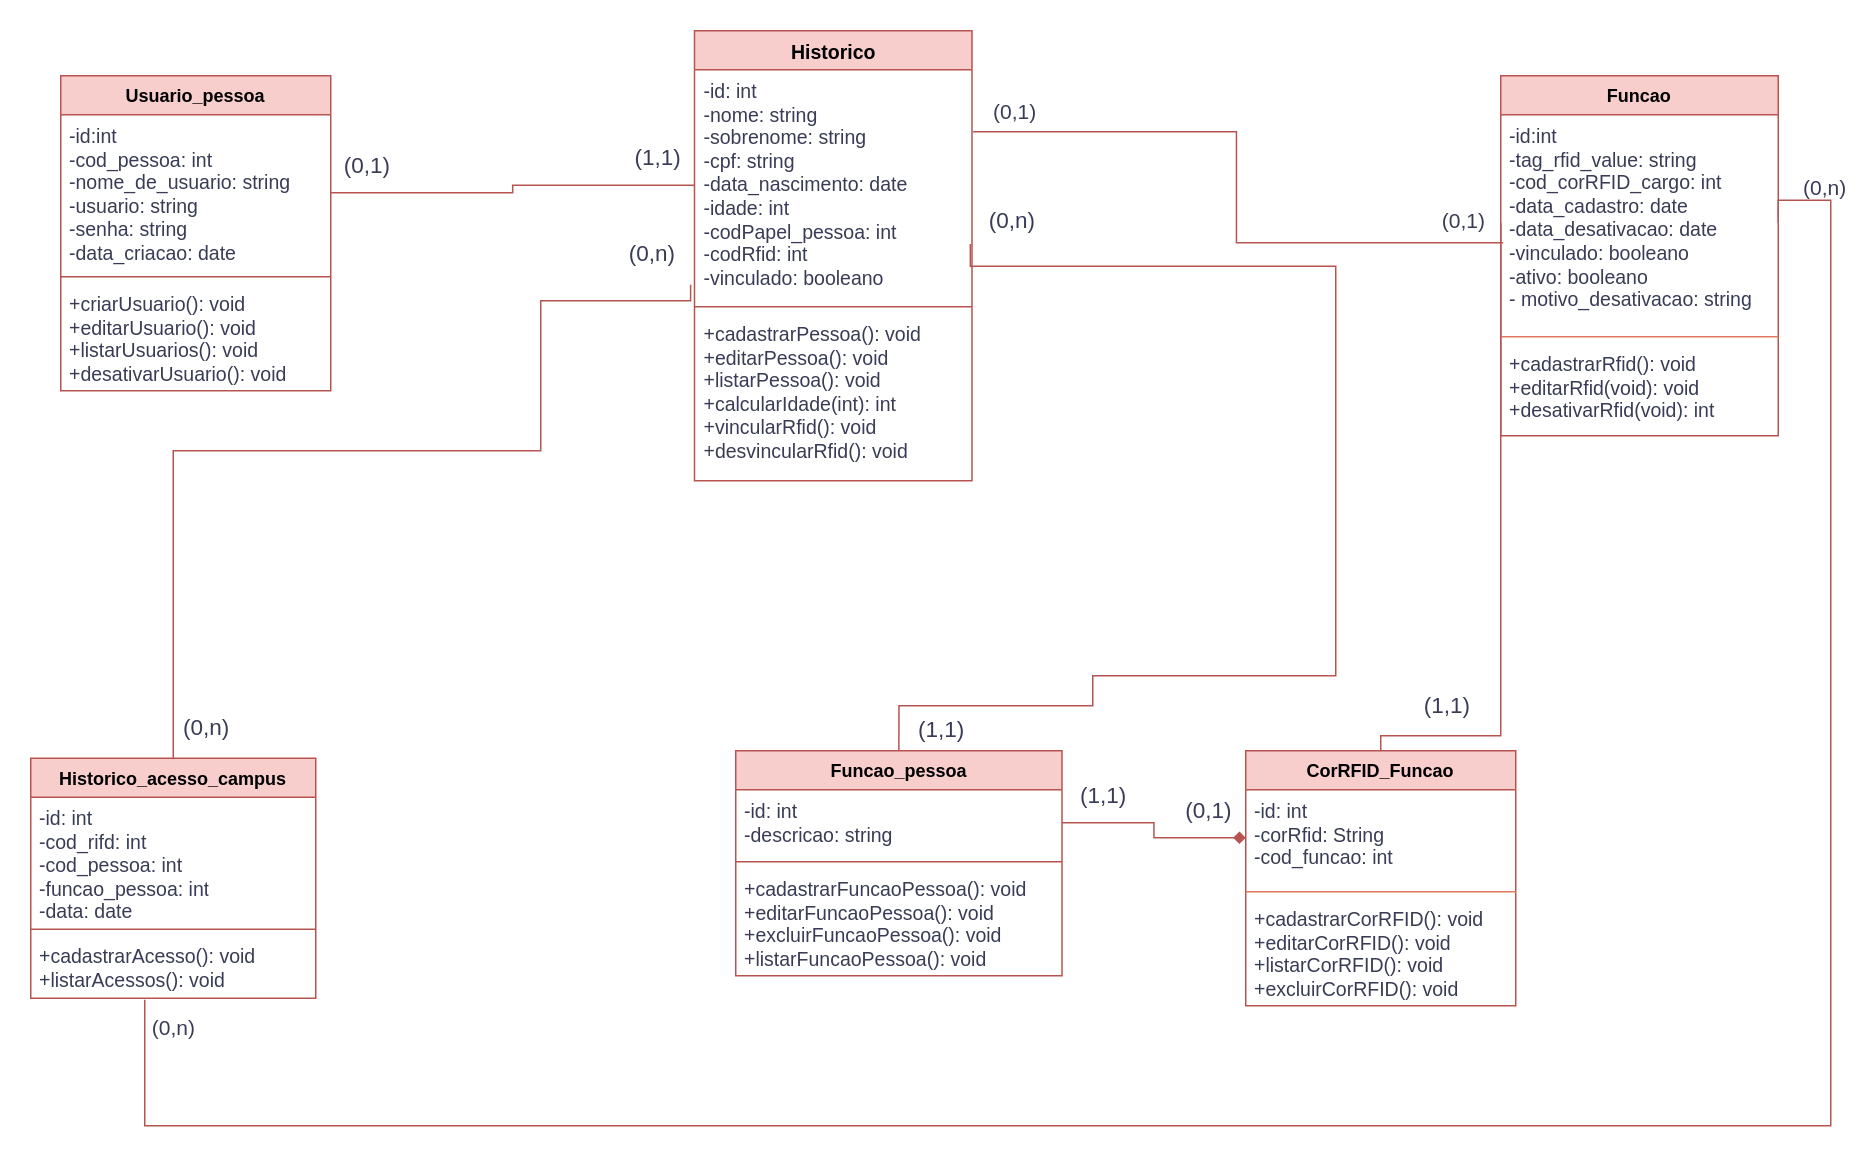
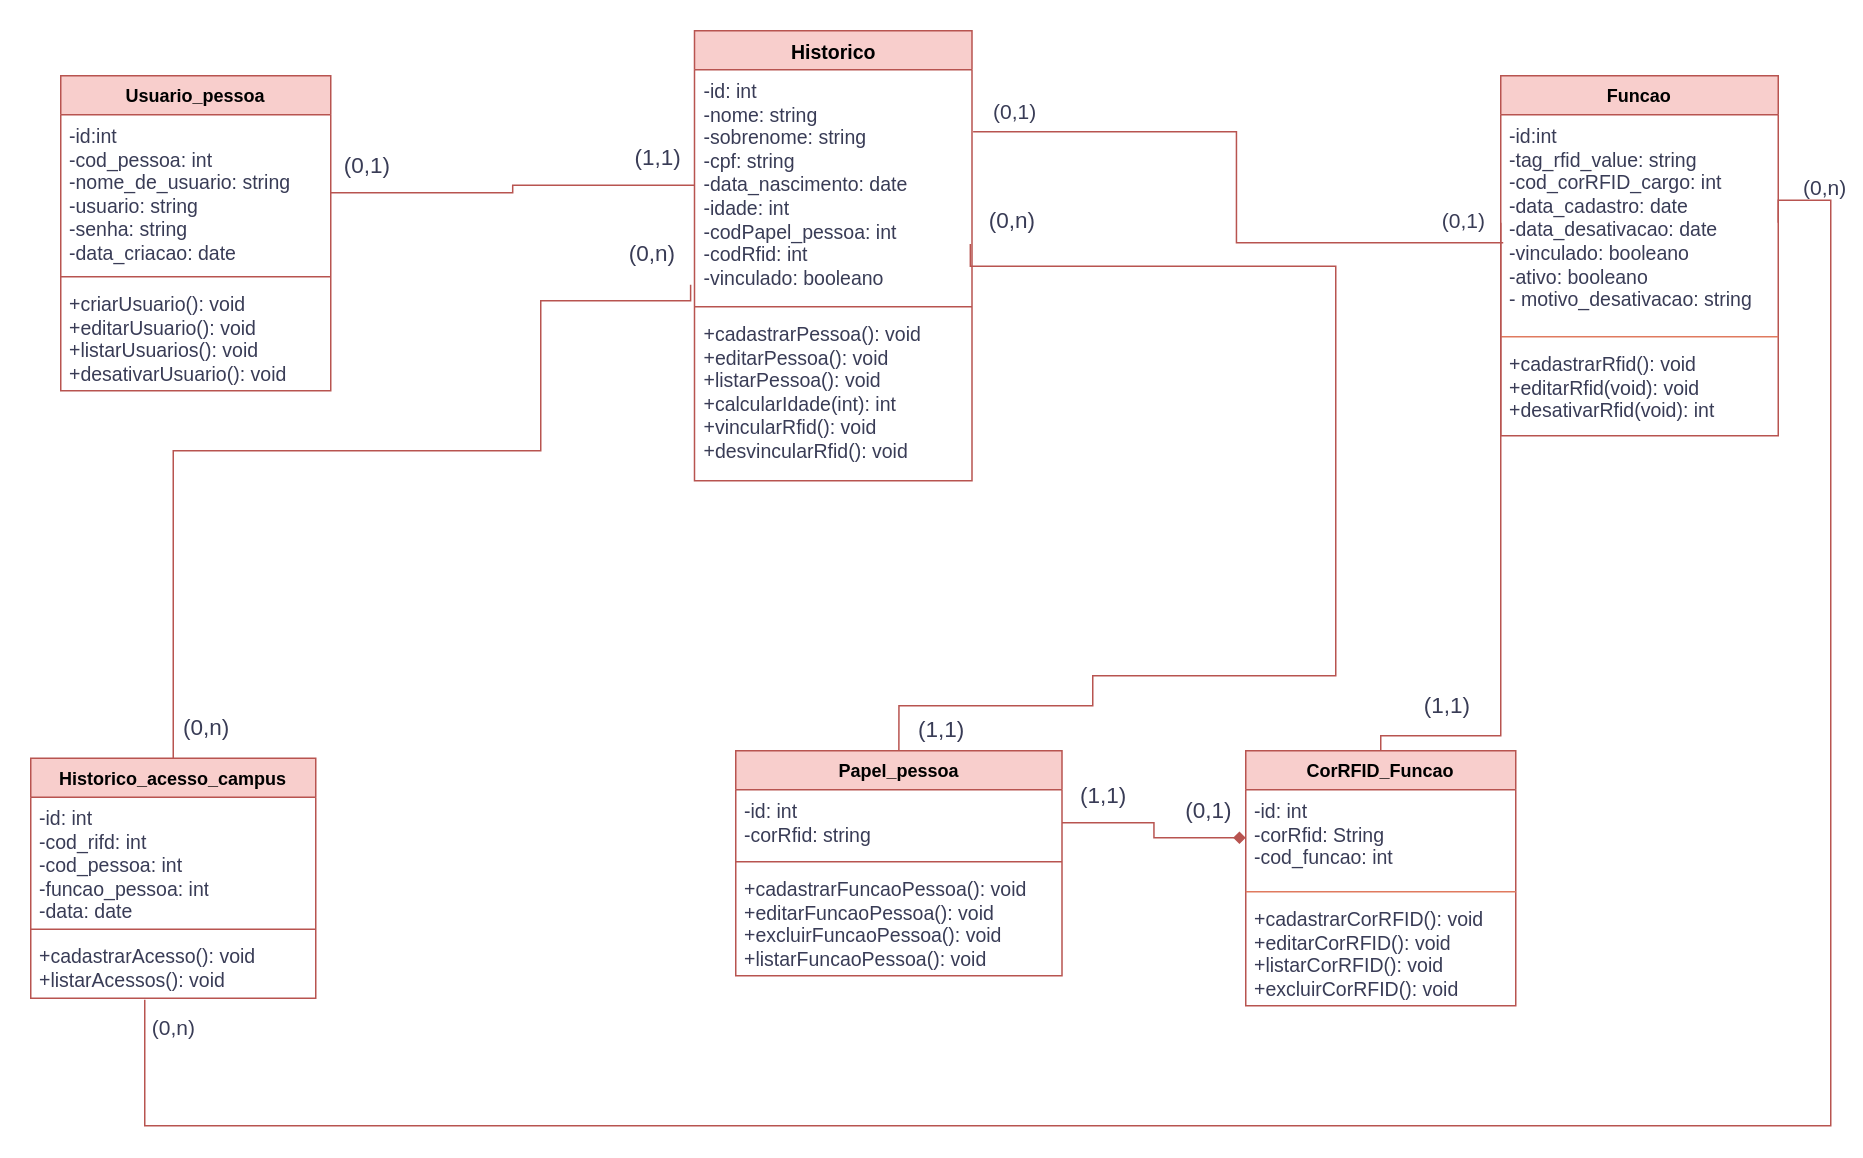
(899, 772) -> (899, 772)
(833, 824) -> (822, 824)
